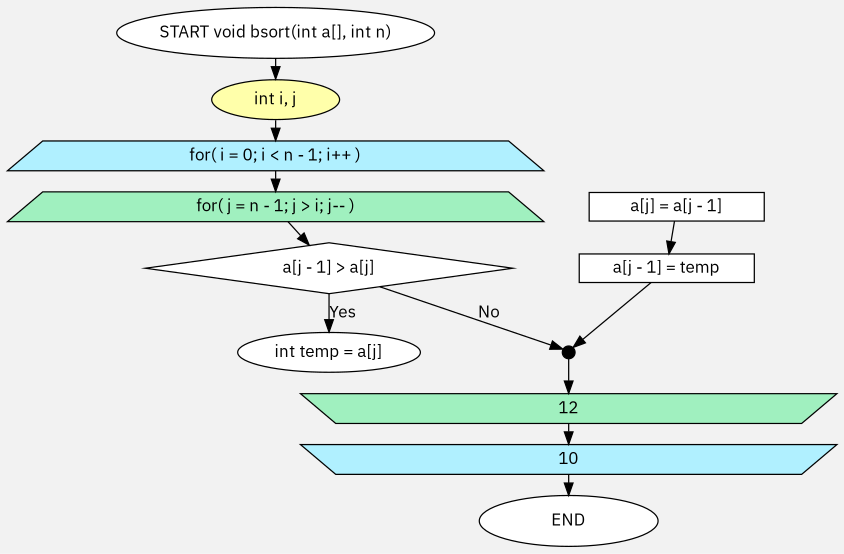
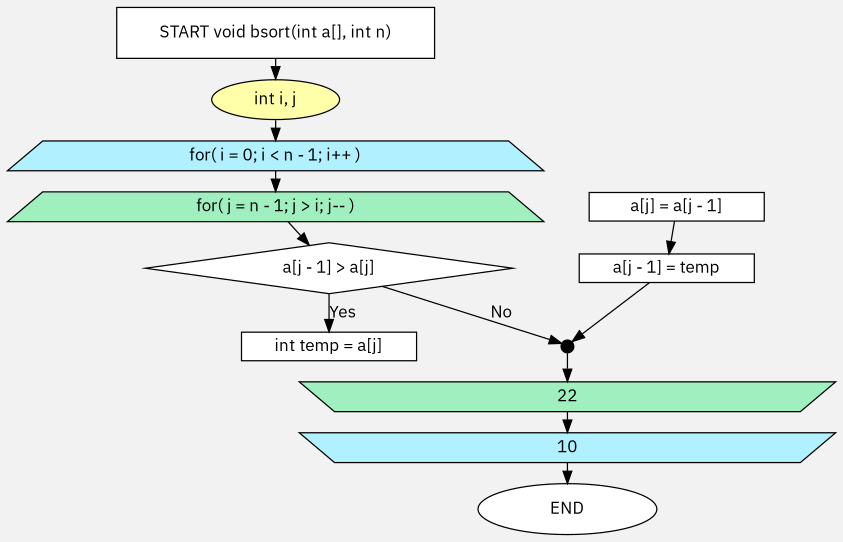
(276, 33) -> (276, 33)
(329, 352) -> (329, 346)
(569, 409) -> (567, 397)
